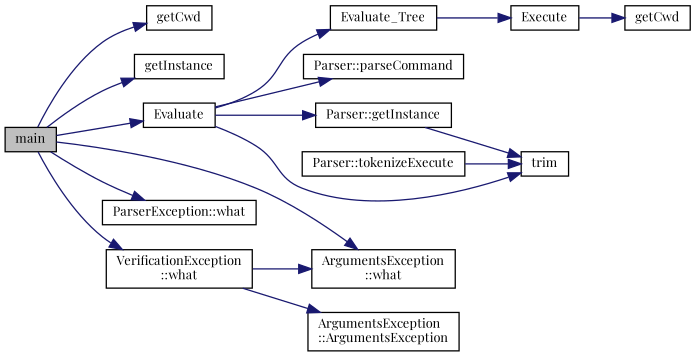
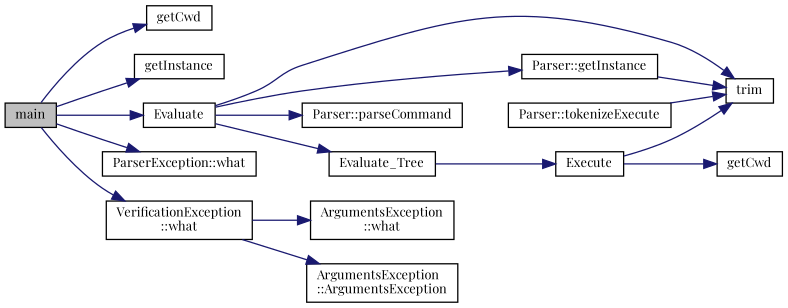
none -> (675, 138)
(209, 172) -> none
